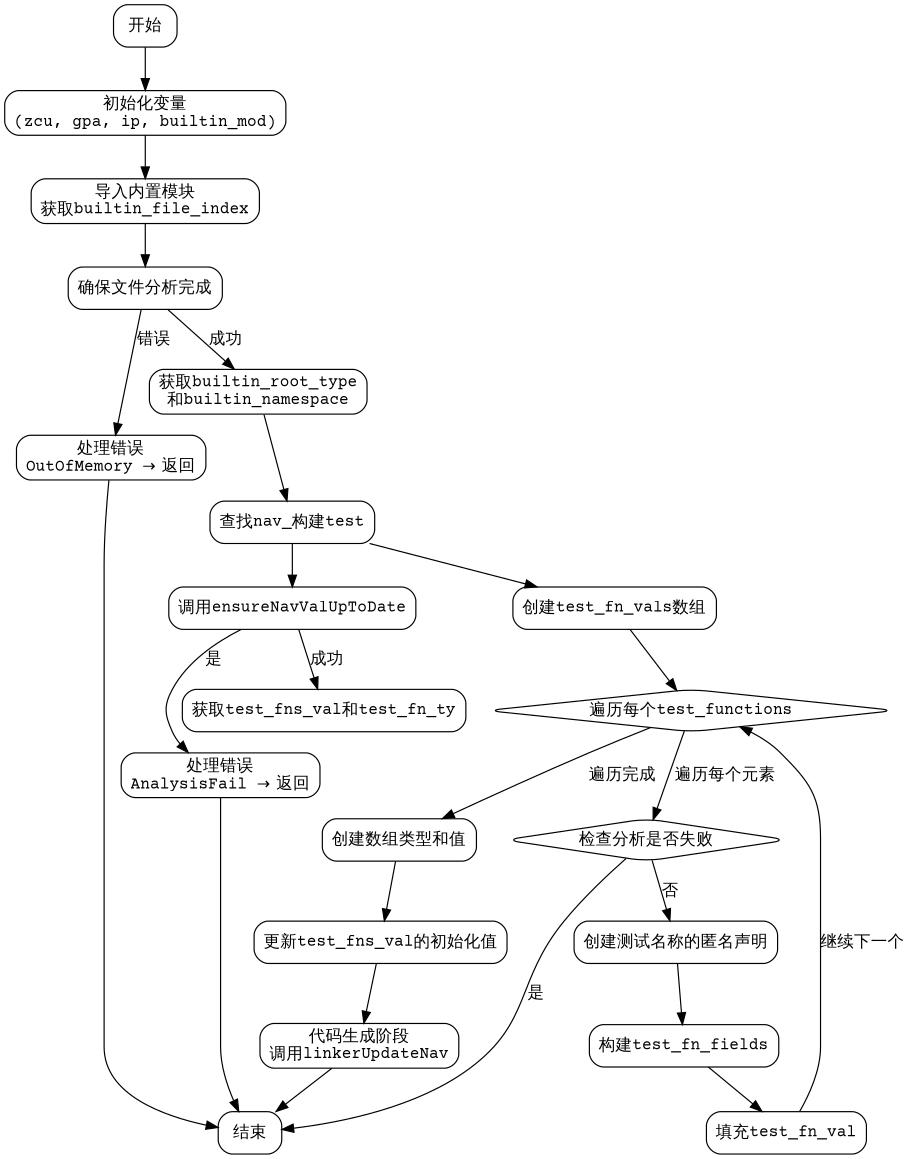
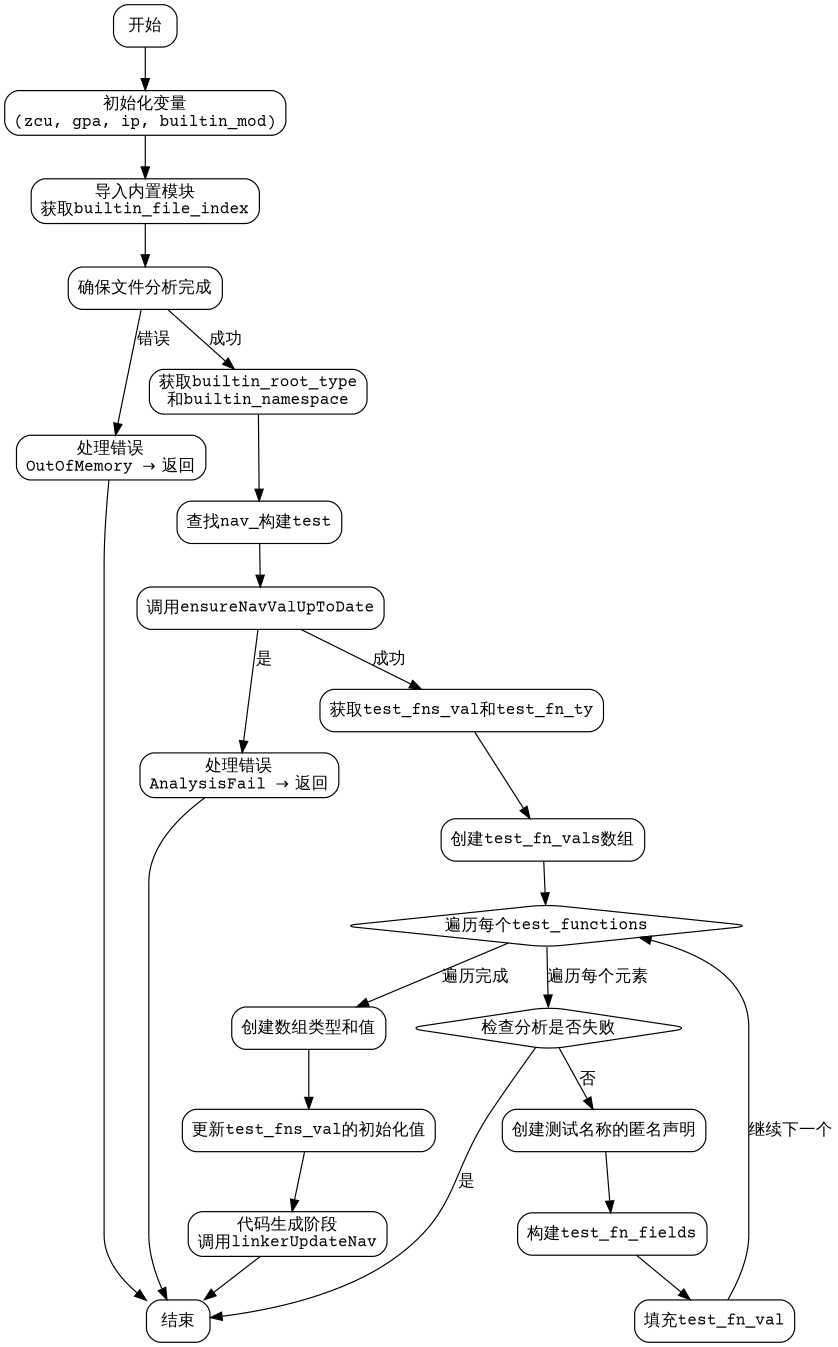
(447, 564) -> (499, 770)
